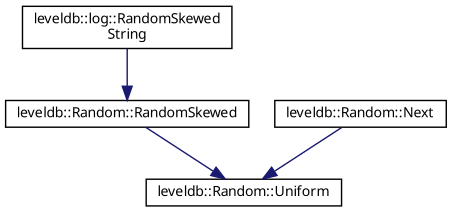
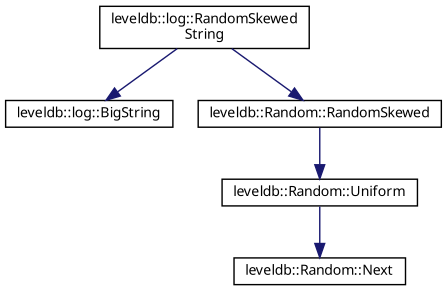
none -> (89, 114)
(308, 149) -> (320, 225)
